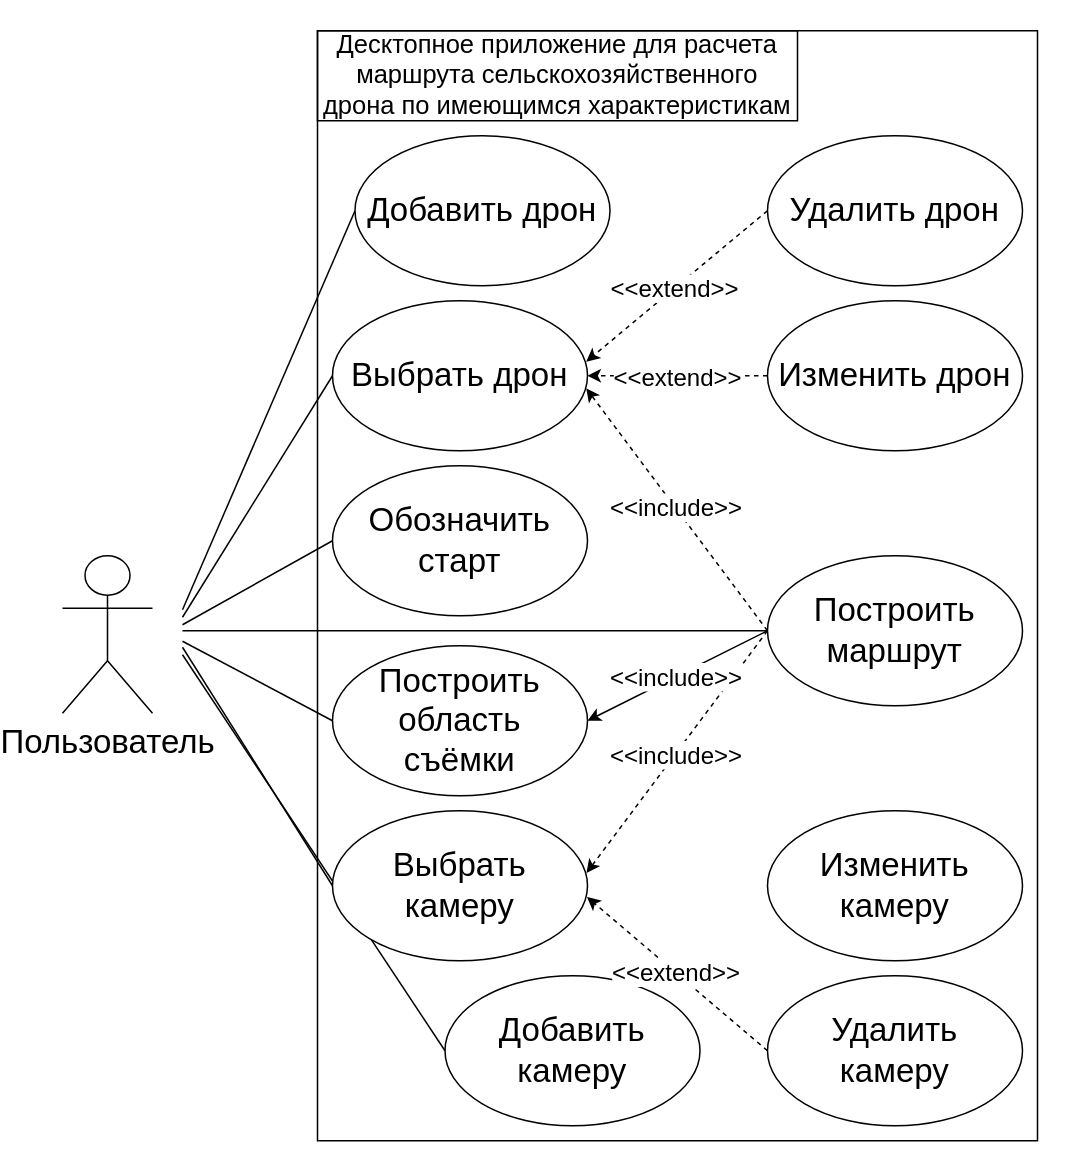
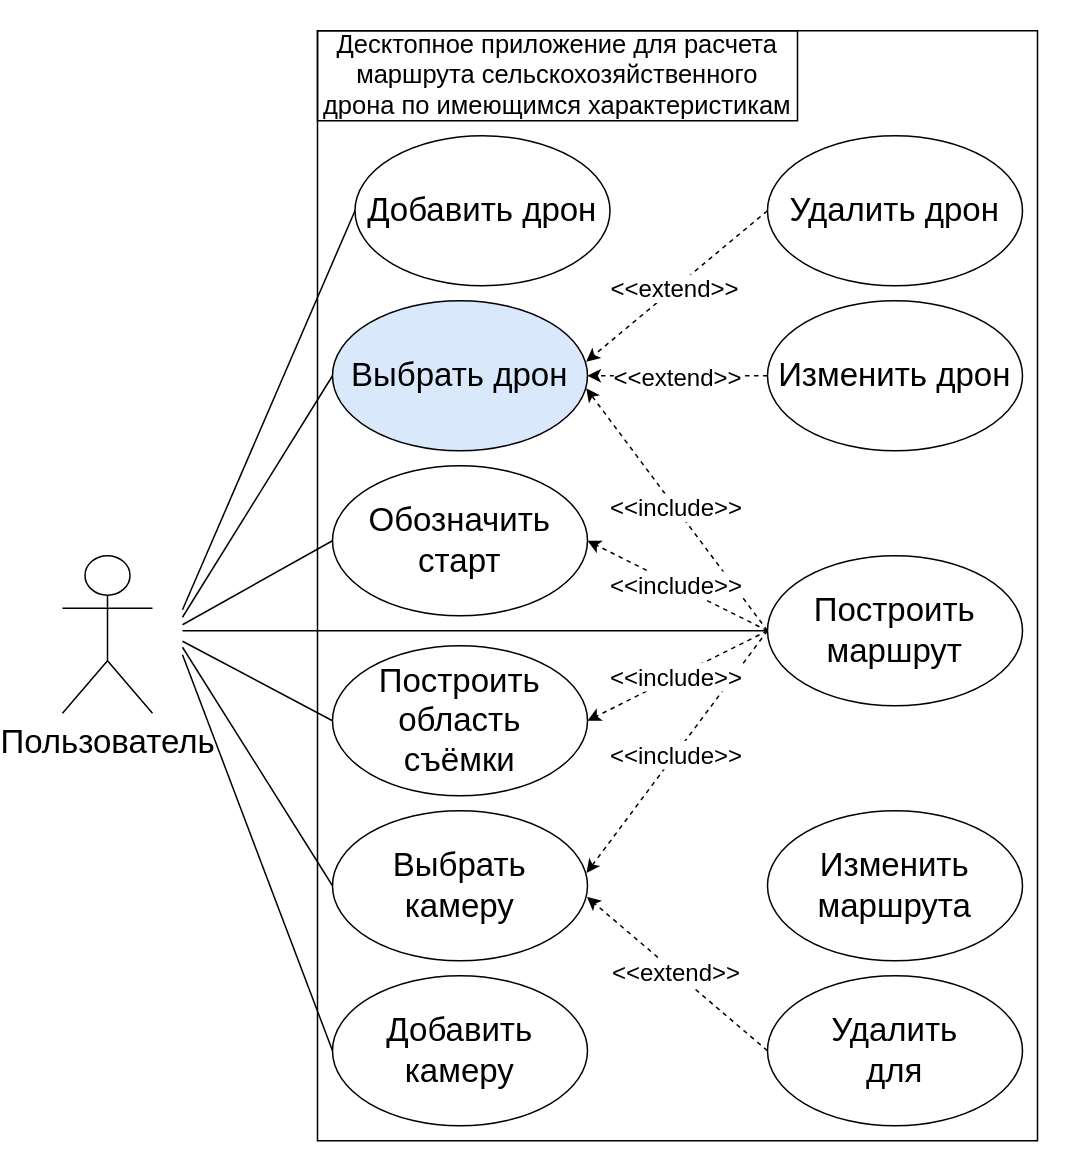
(460, 376) -> (460, 376)
none -> (734, 614)
(731, 649) -> (731, 649)
(895, 886) -> (895, 886)
(572, 1051) -> (460, 1051)
(895, 1051) -> (895, 1051)
